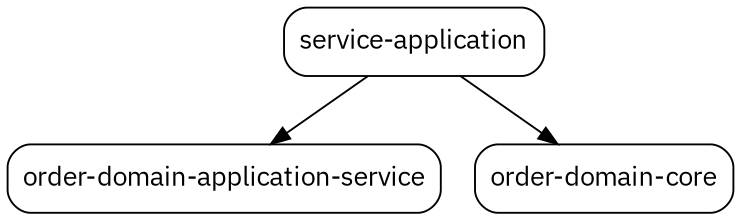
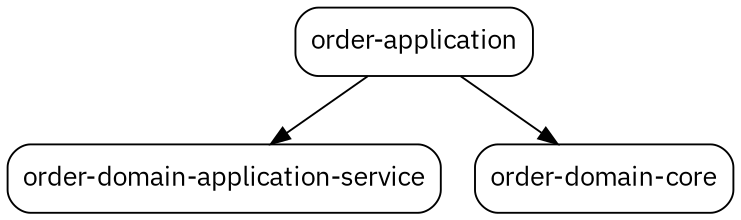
(414, 42) -> (414, 42)
